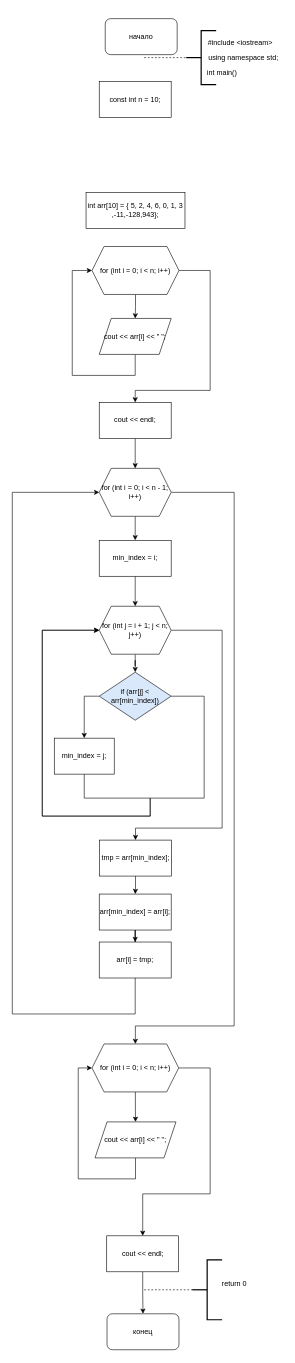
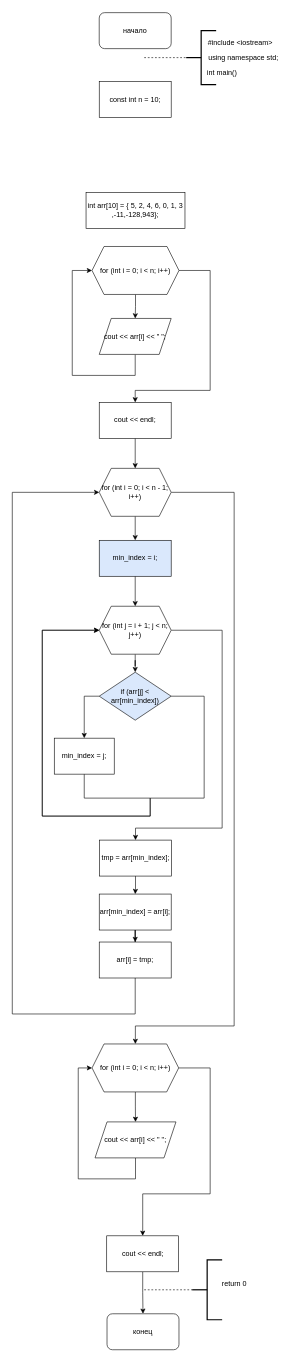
(141, 36) -> (135, 30)
(135, 558) -> (135, 558)
